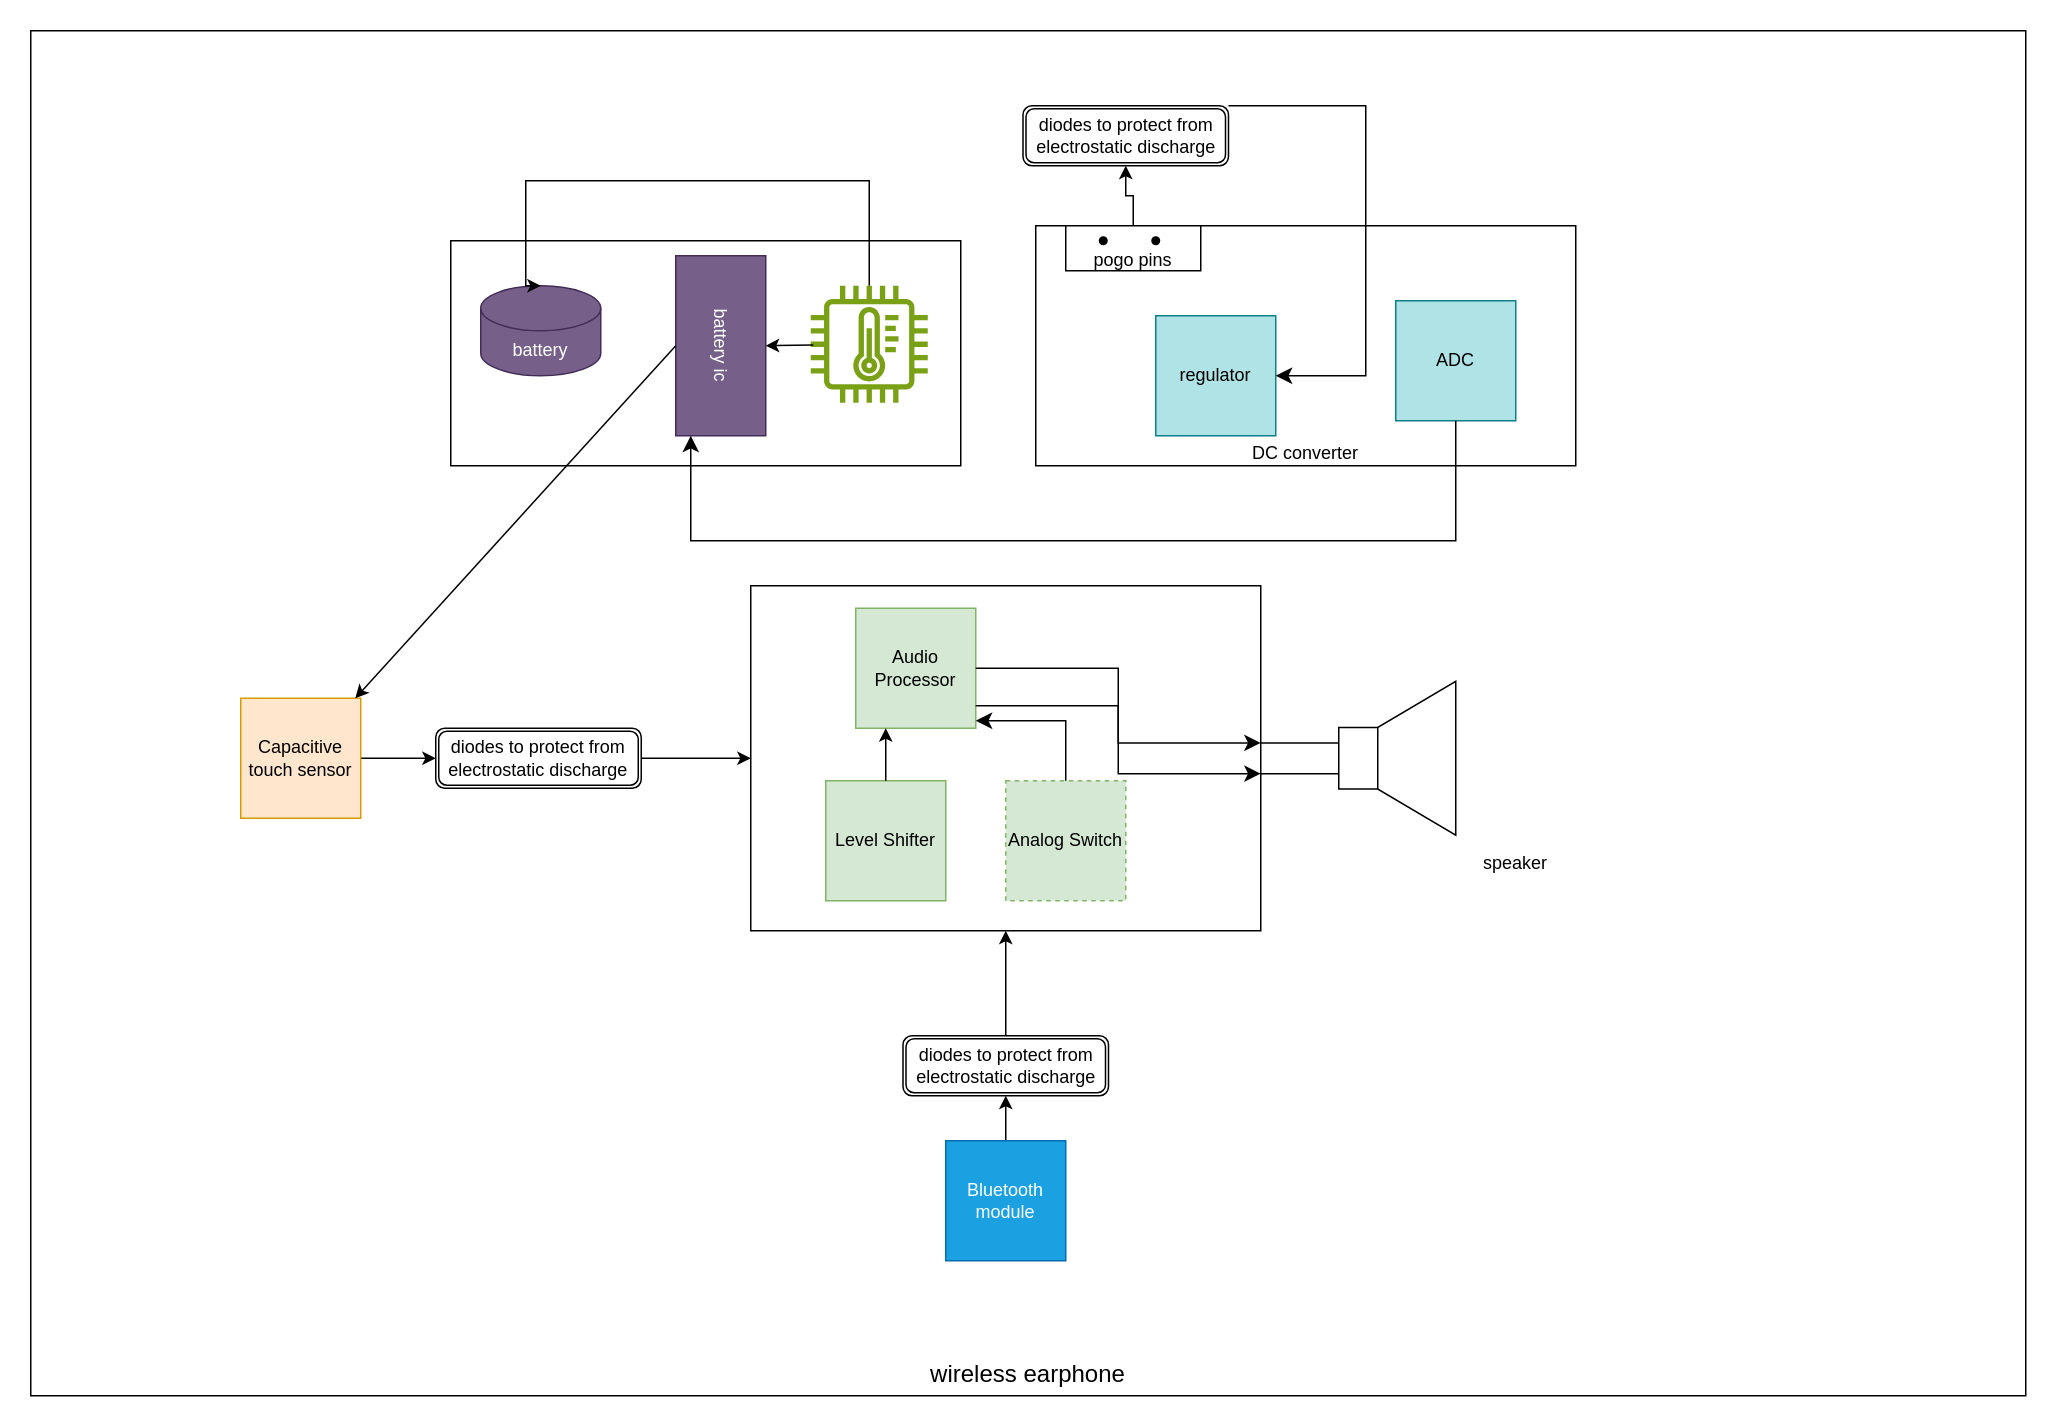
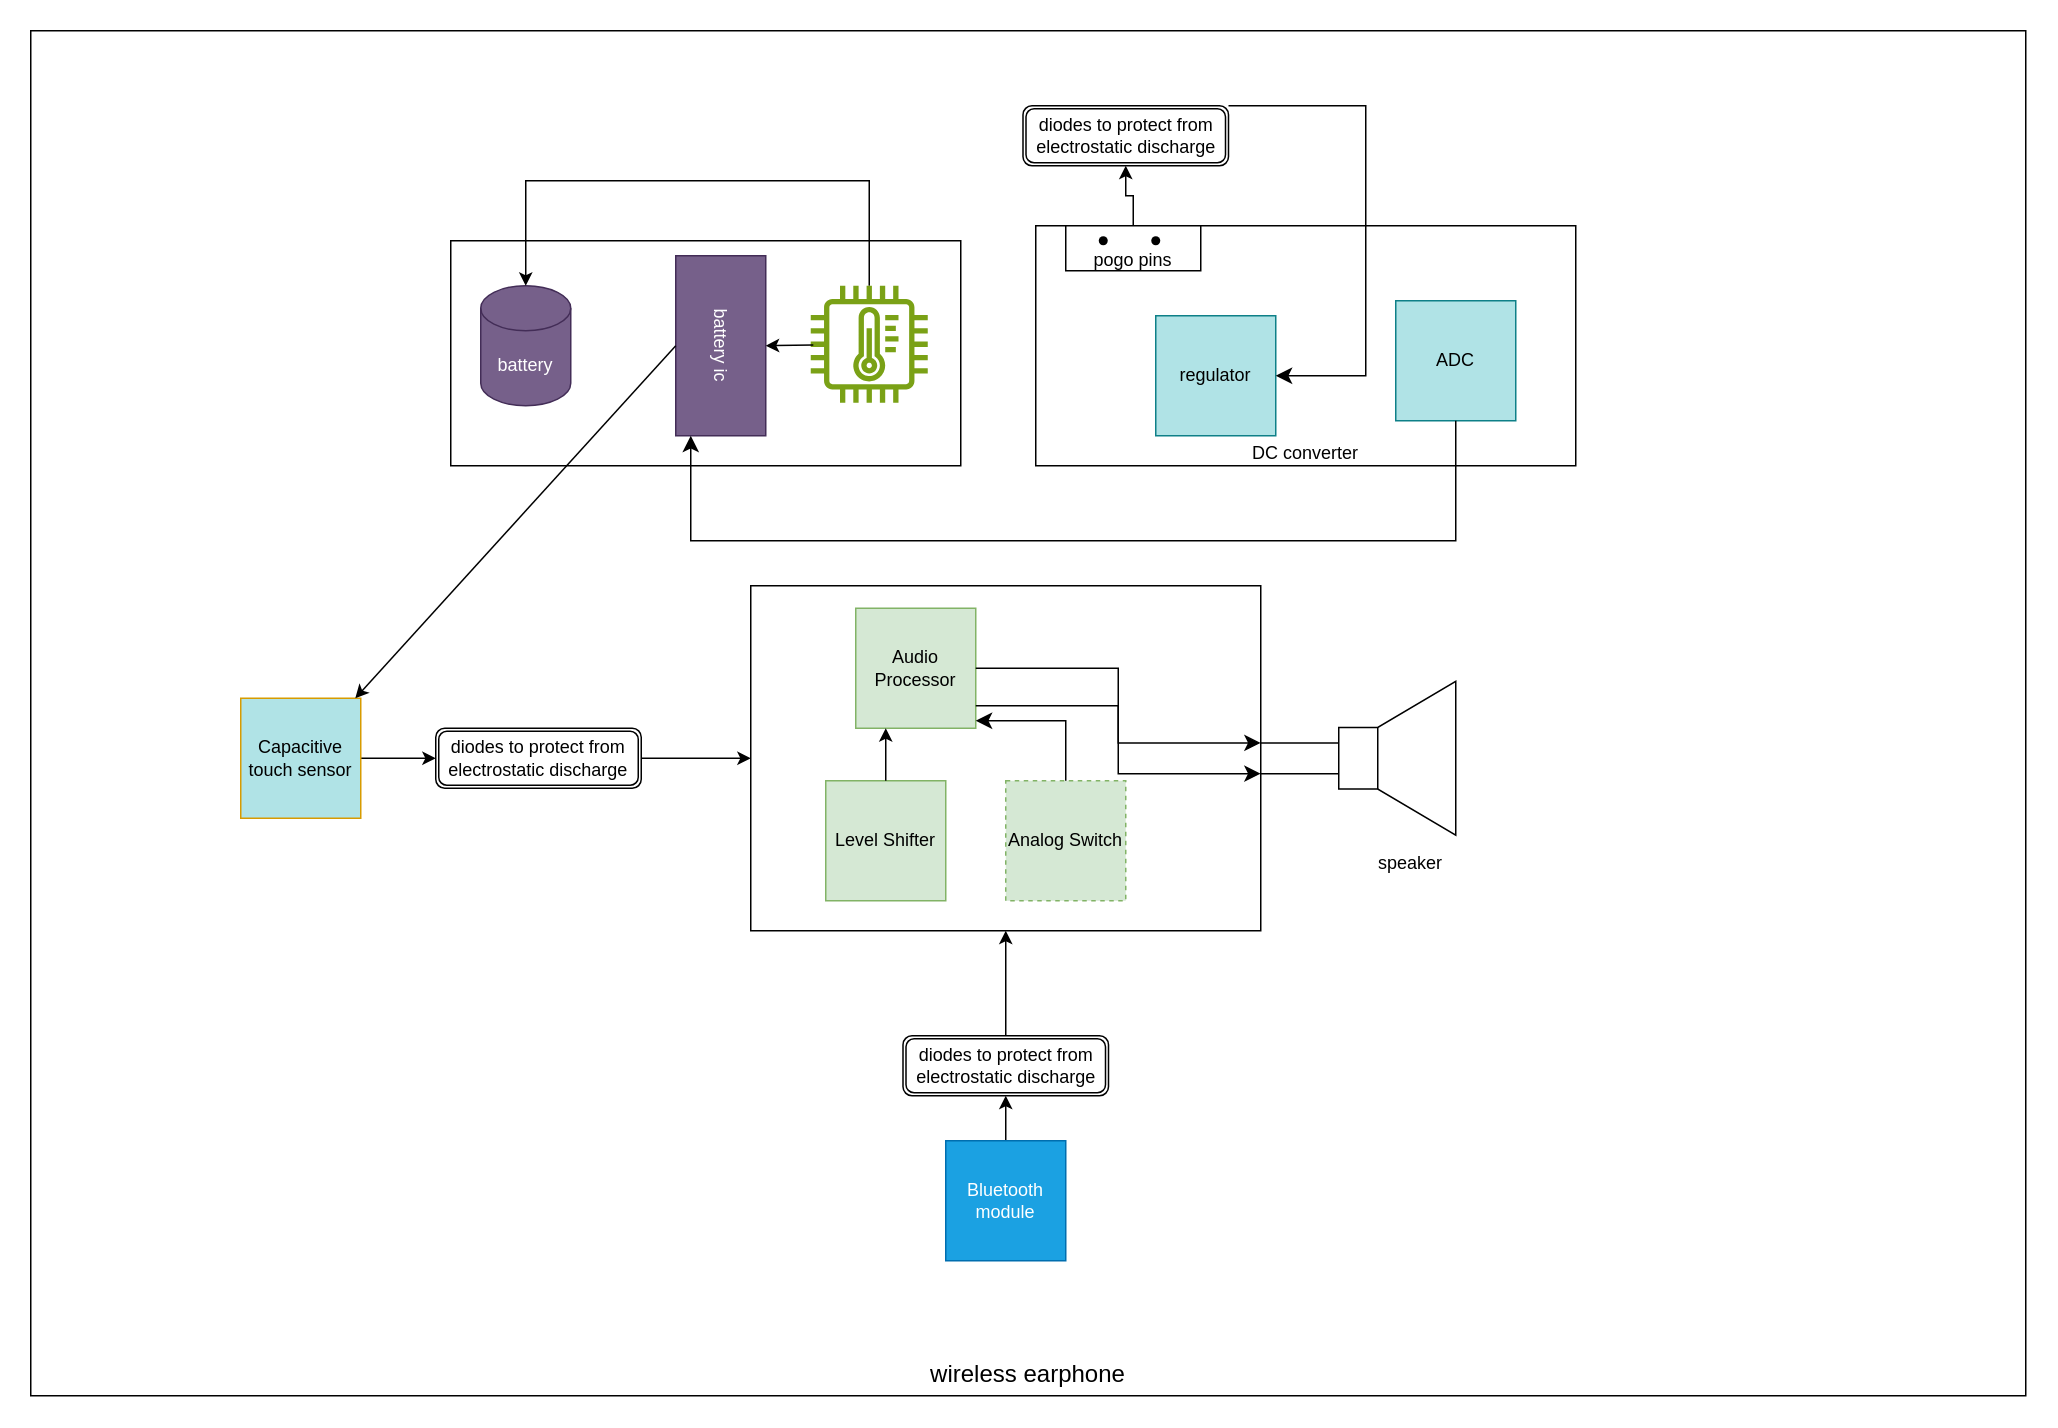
(541, 331) -> (526, 346)
(301, 758) -> (301, 758)
(1516, 863) -> (1411, 863)
